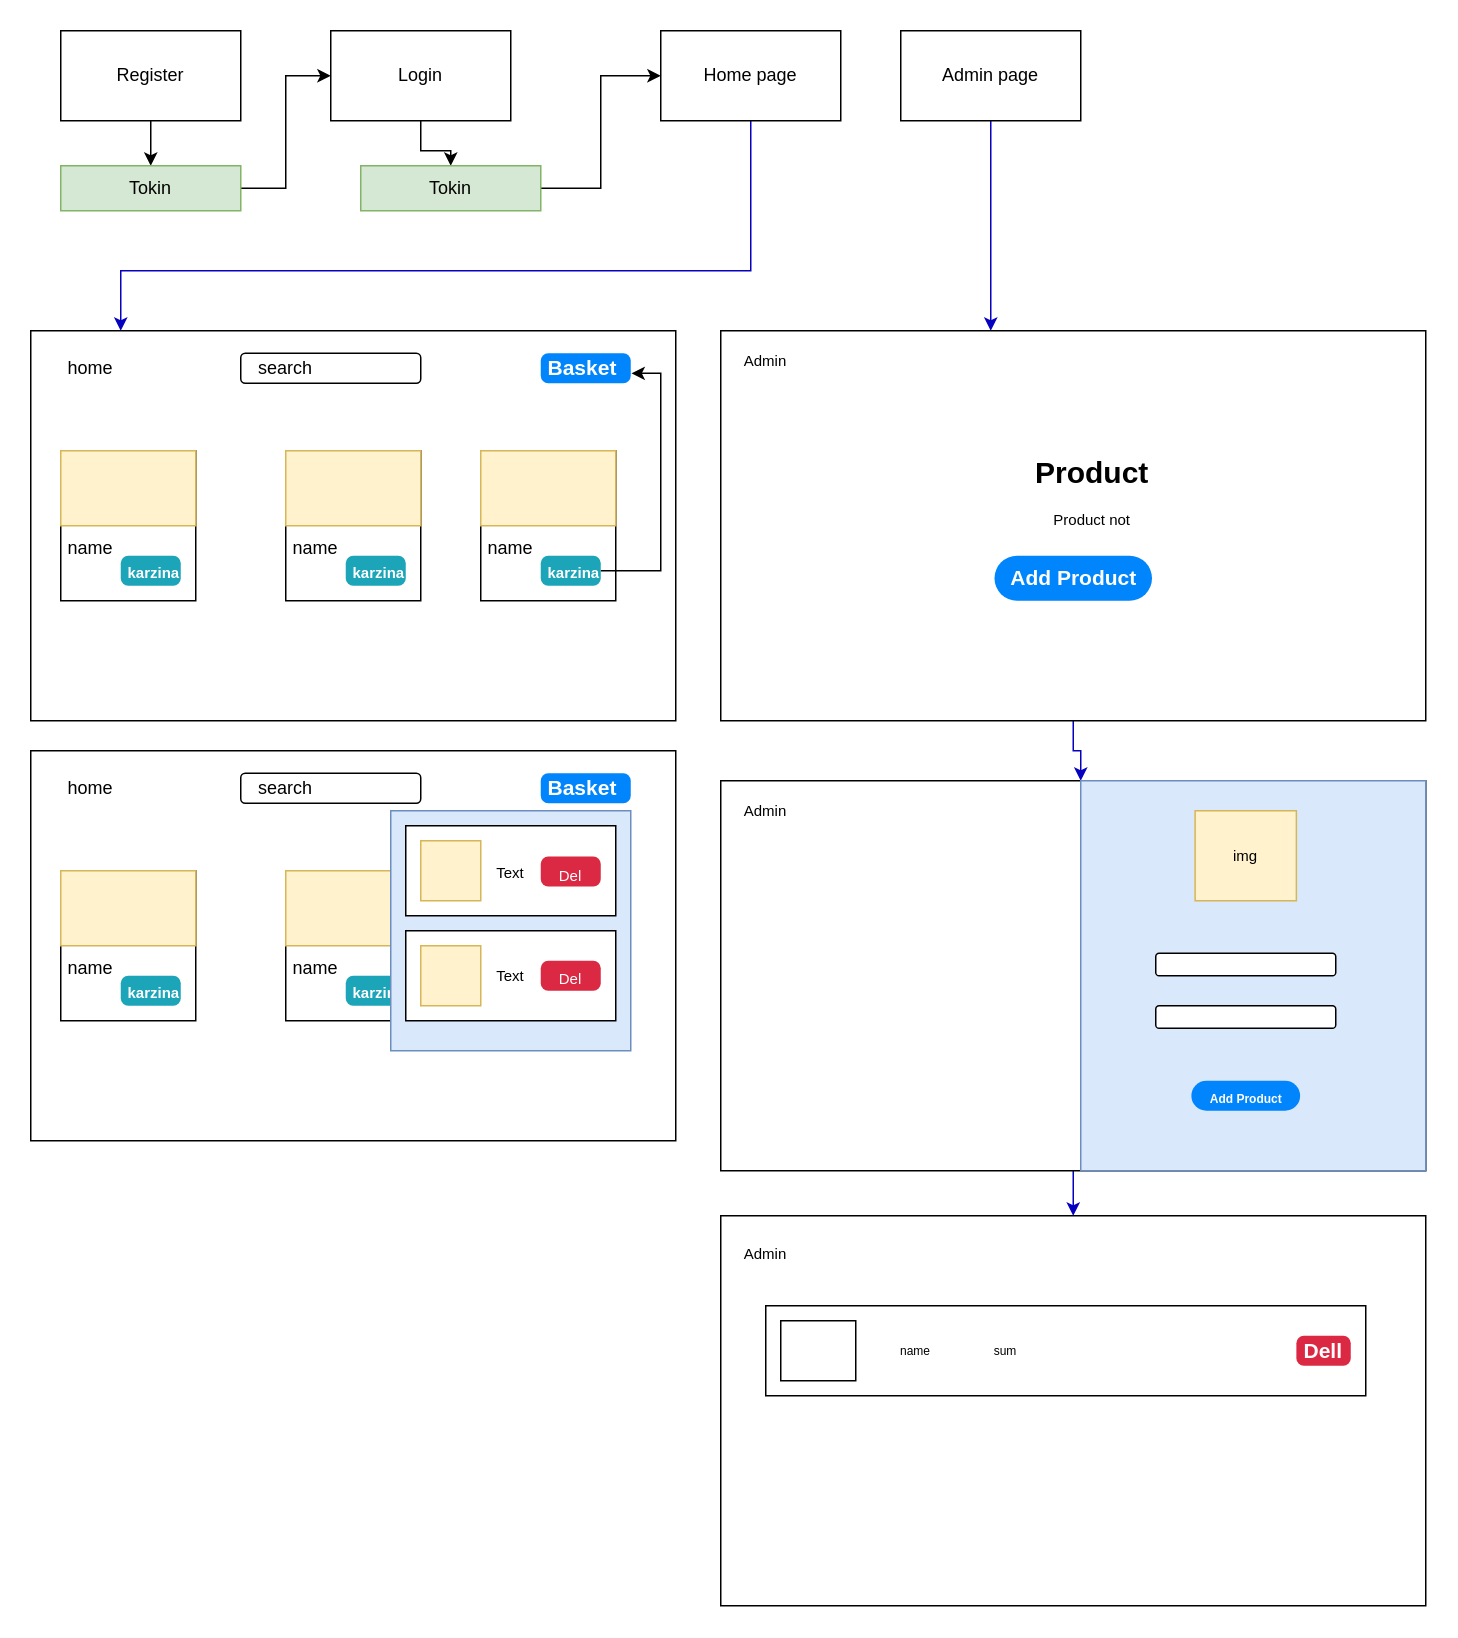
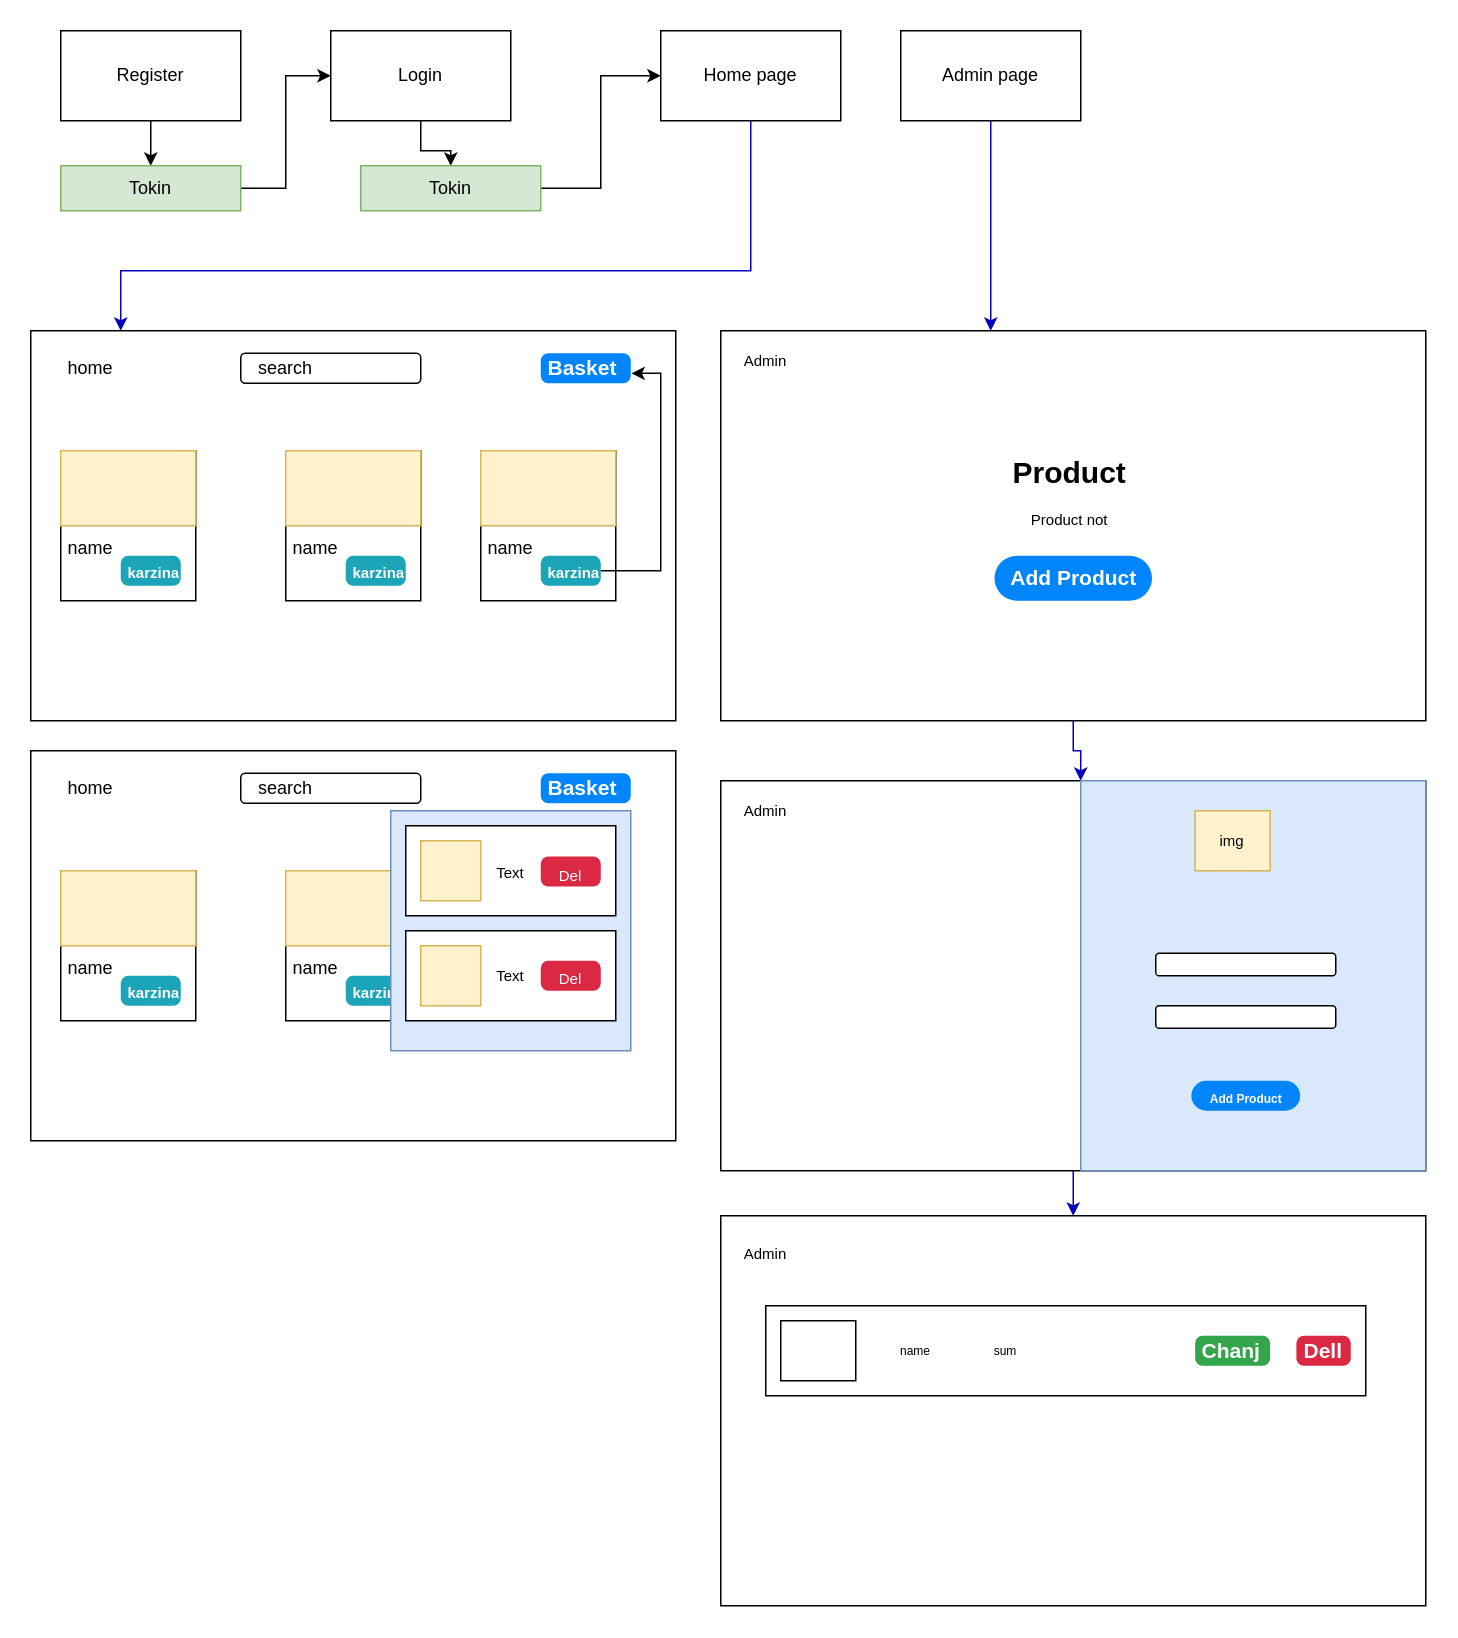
(1096, 492) -> (1073, 492)
(1246, 856) -> (1233, 841)
none -> (1233, 1351)
